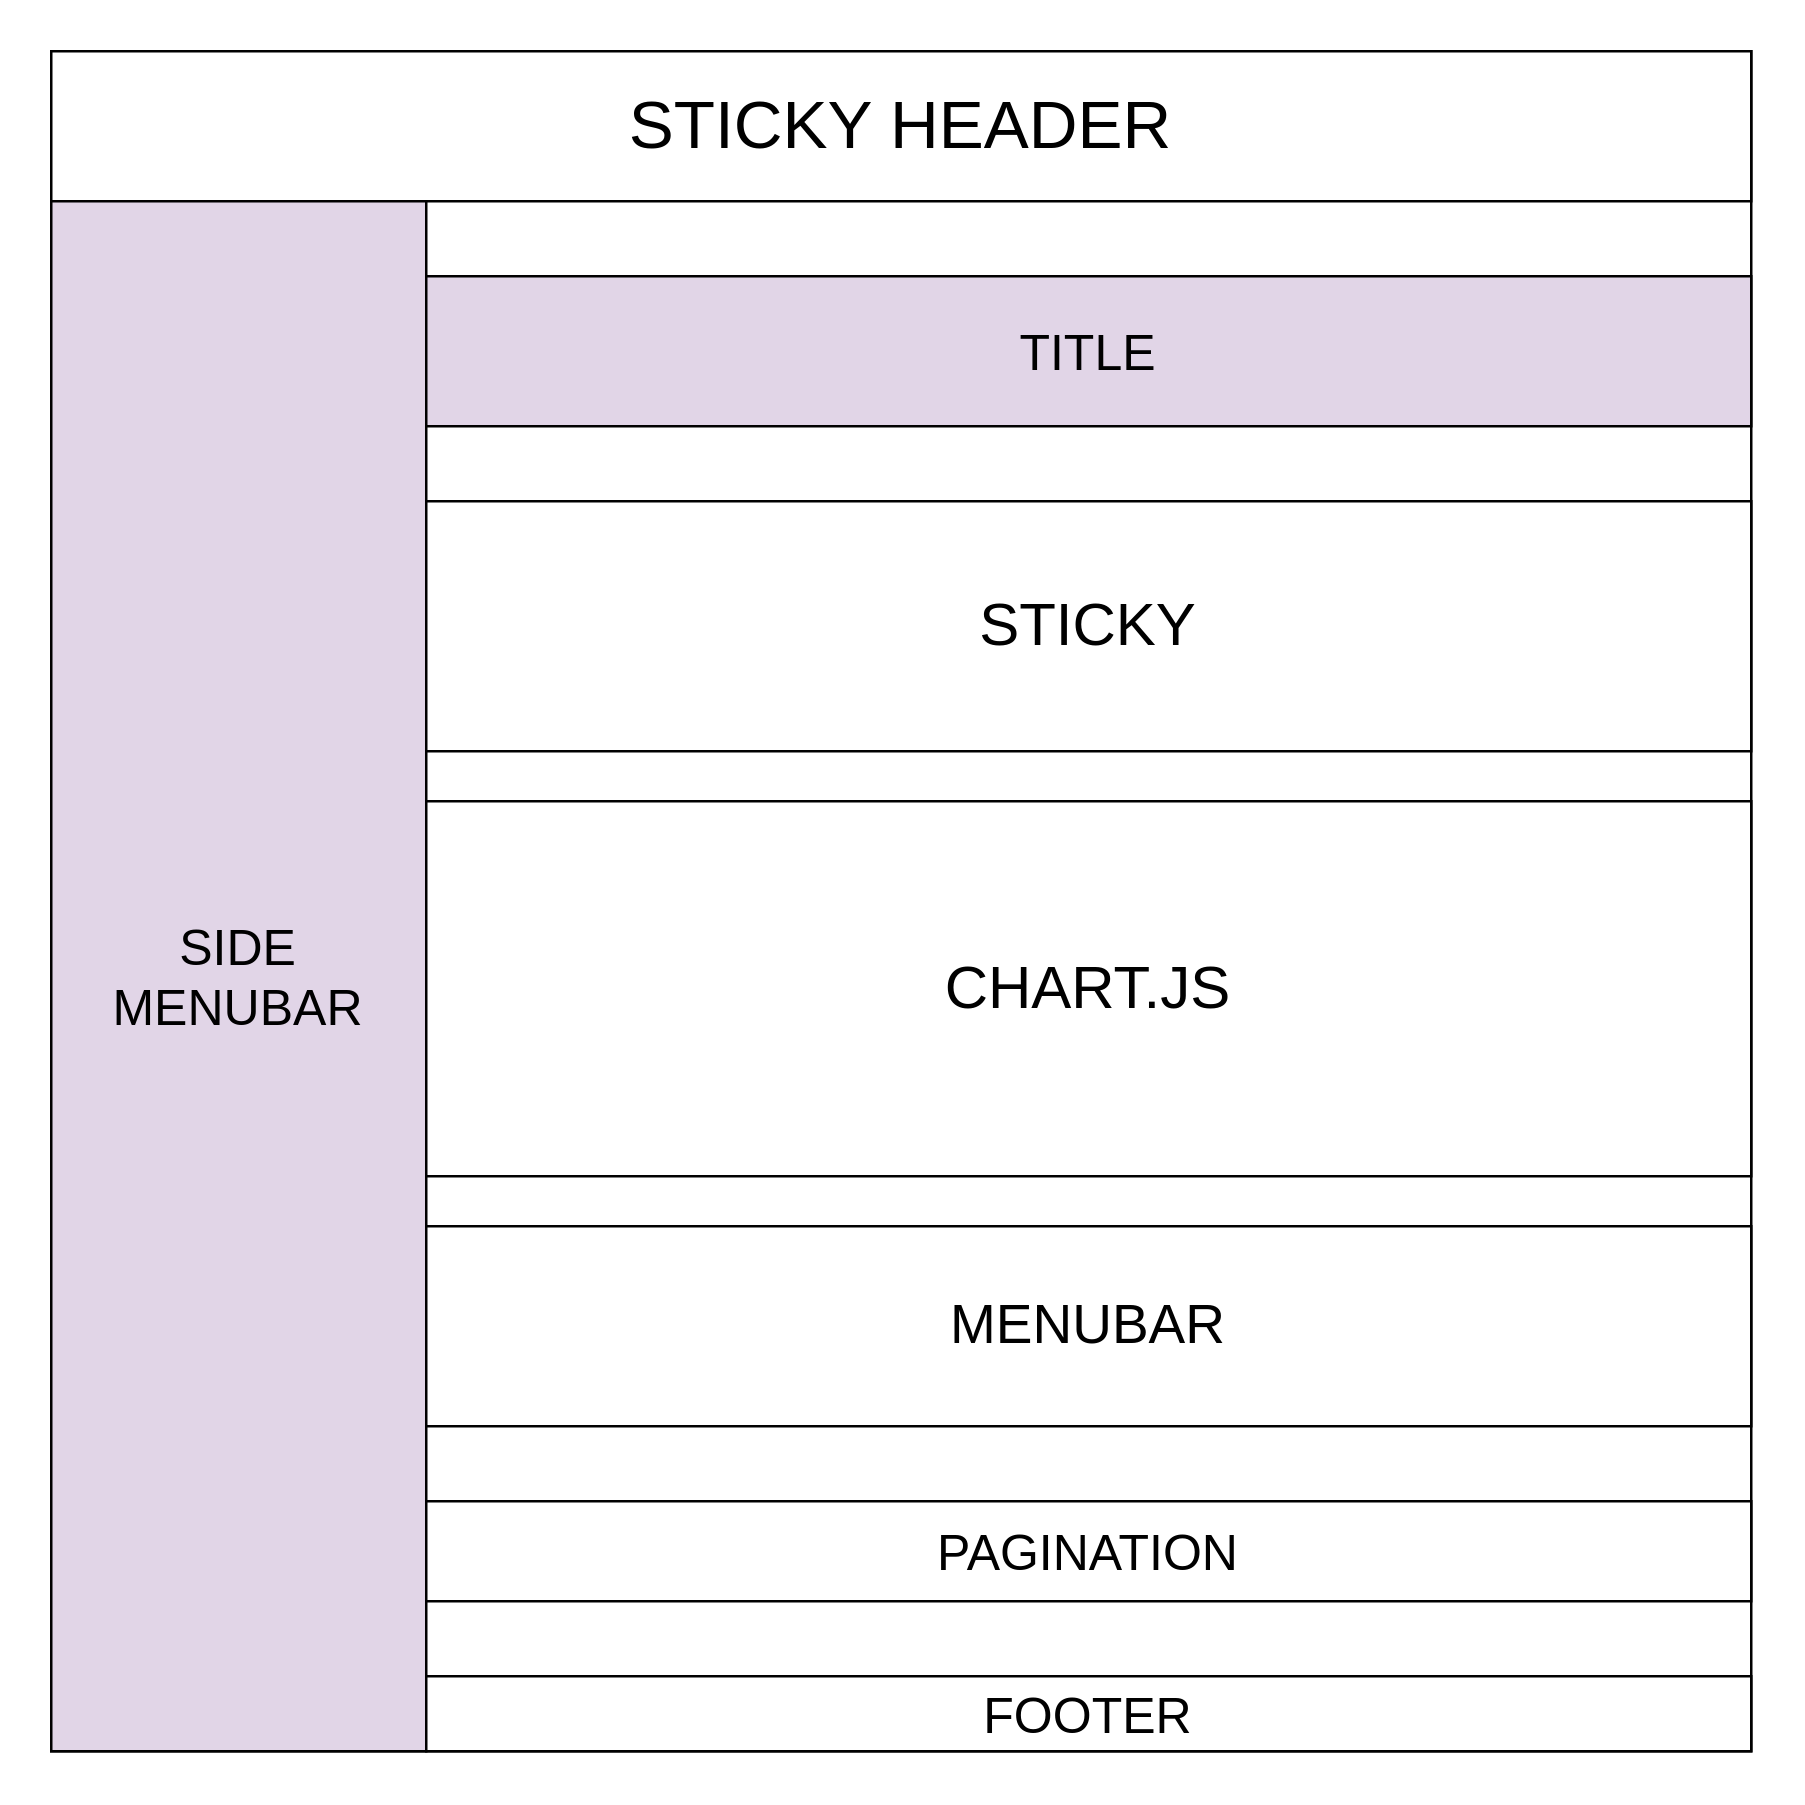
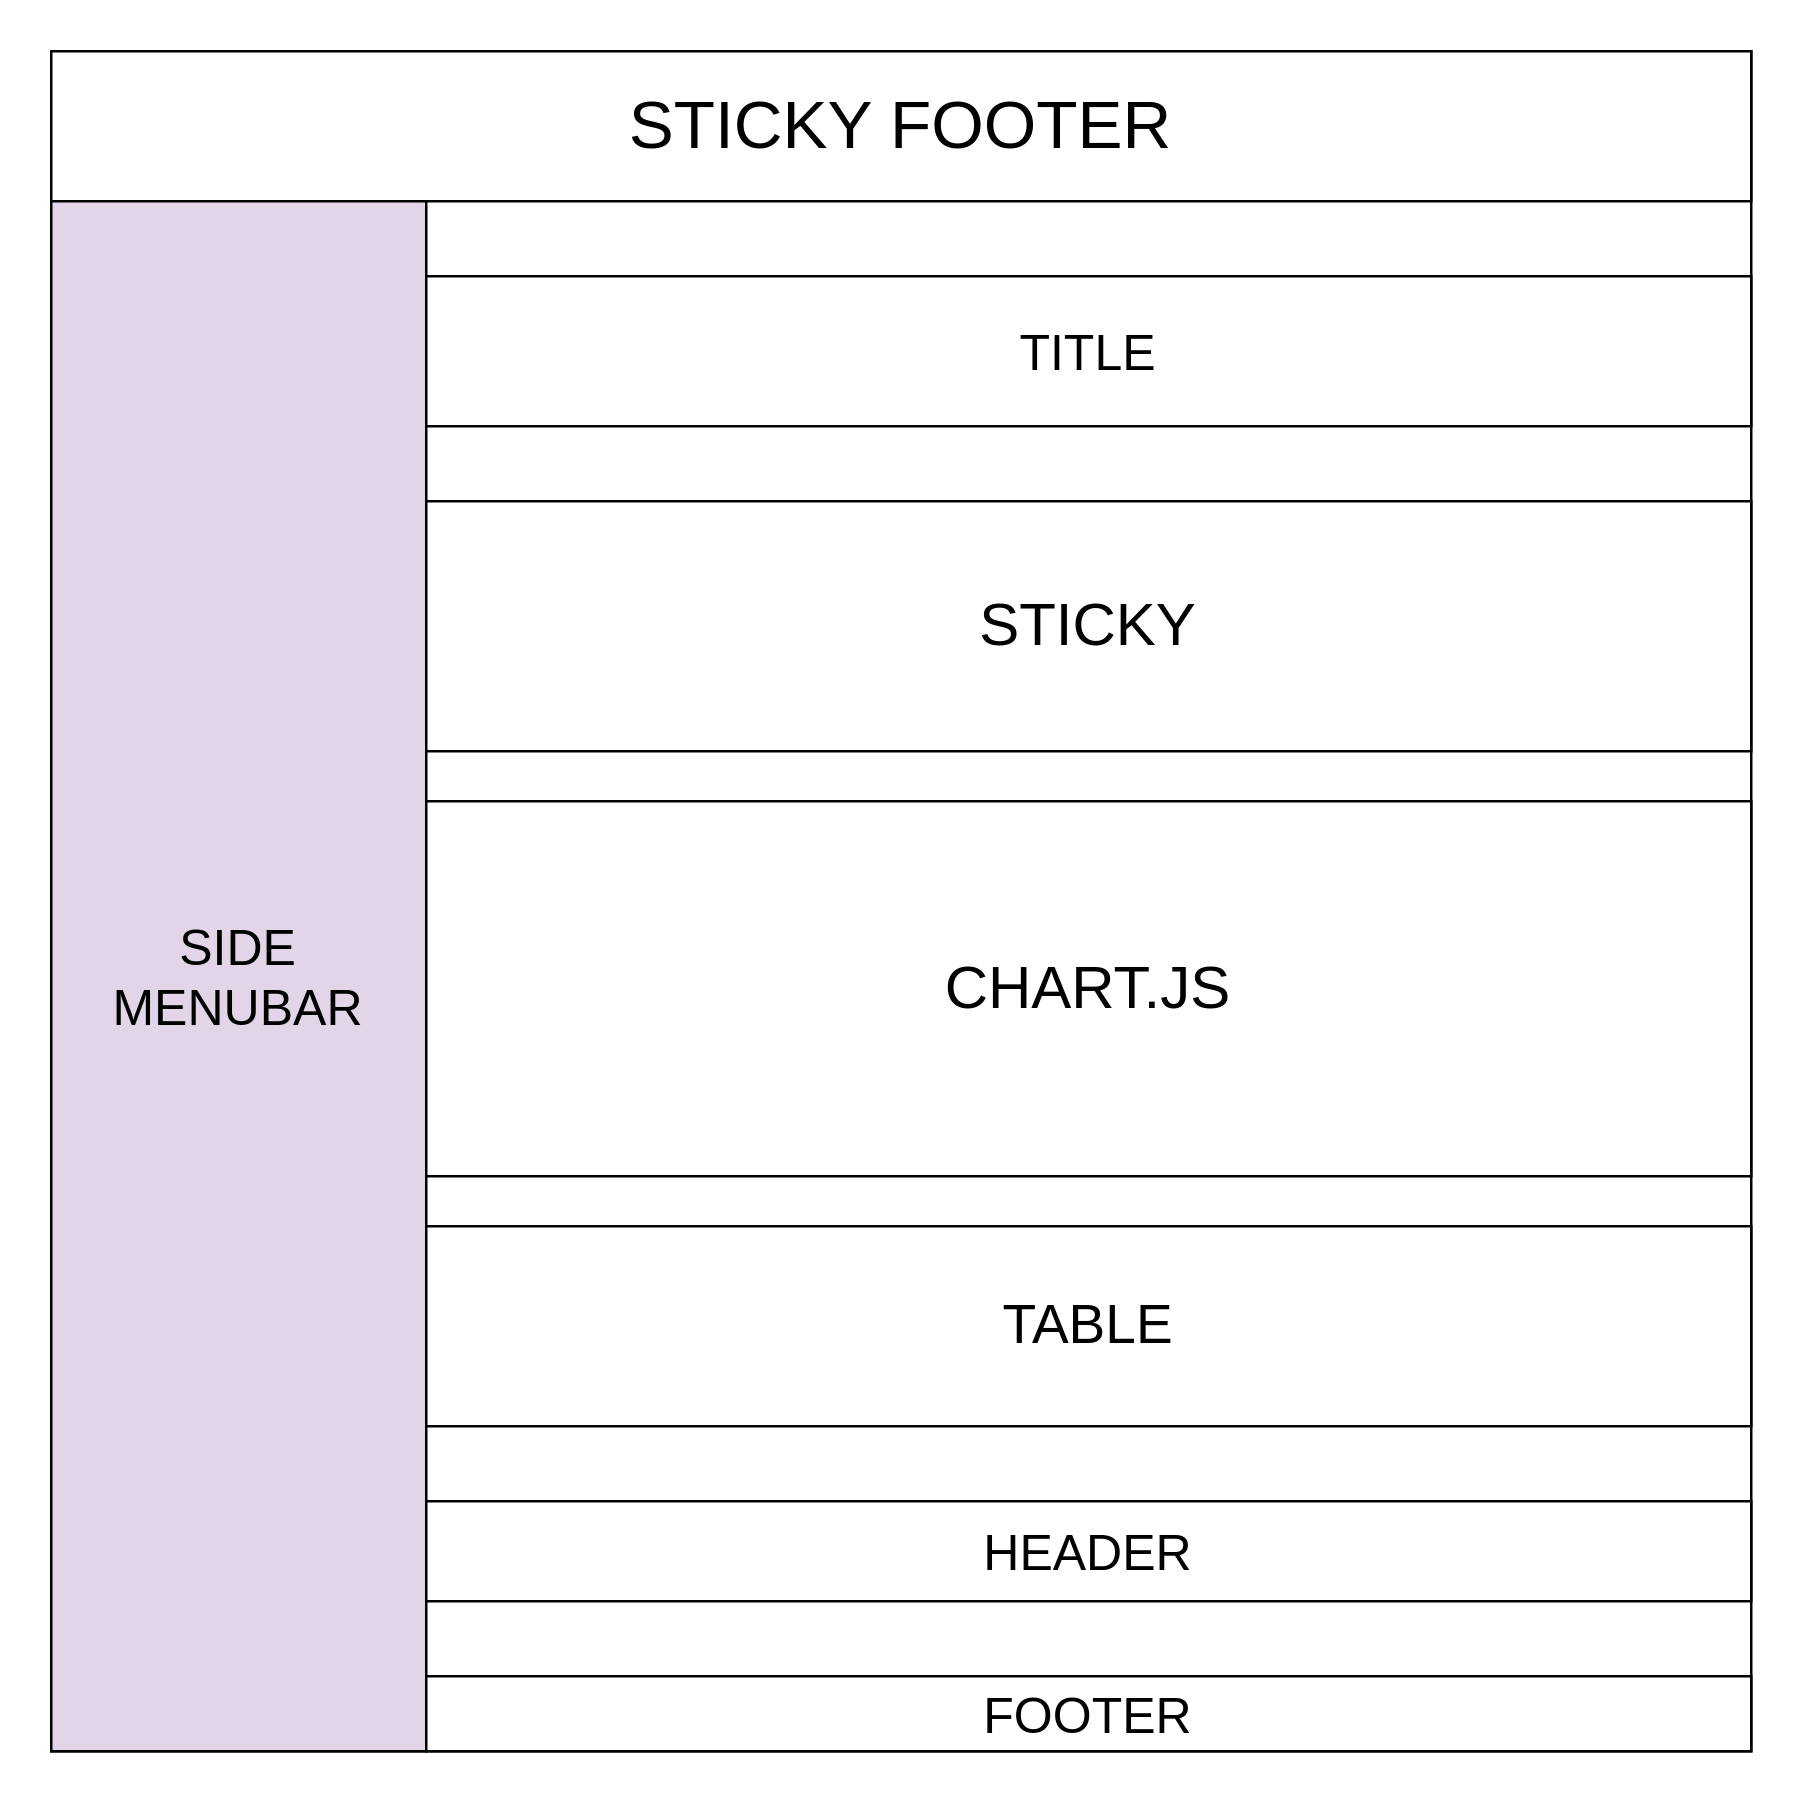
(901, 126) -> (901, 126)
(1089, 351) -> (1089, 351)
(1089, 1326) -> (1089, 1326)
(1089, 1551) -> (1089, 1551)
